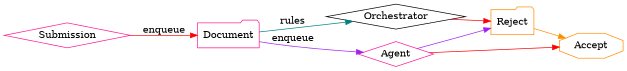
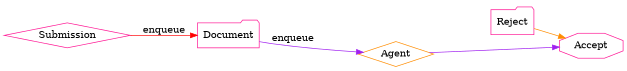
(396, 17) -> none
(512, 22) -> (512, 22)
(451, 39) -> none
(591, 46) -> (591, 46)
(491, 50) -> (491, 50)
(396, 54) -> (396, 54)
